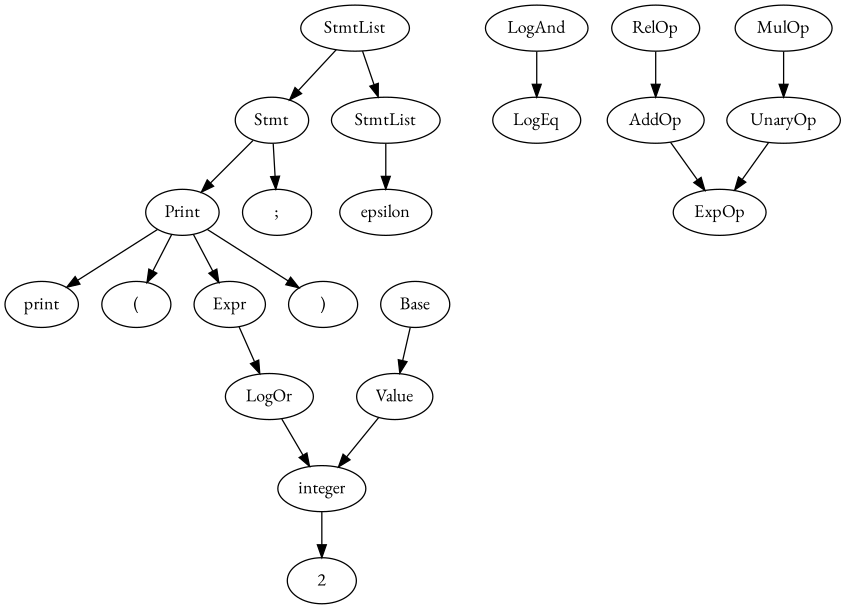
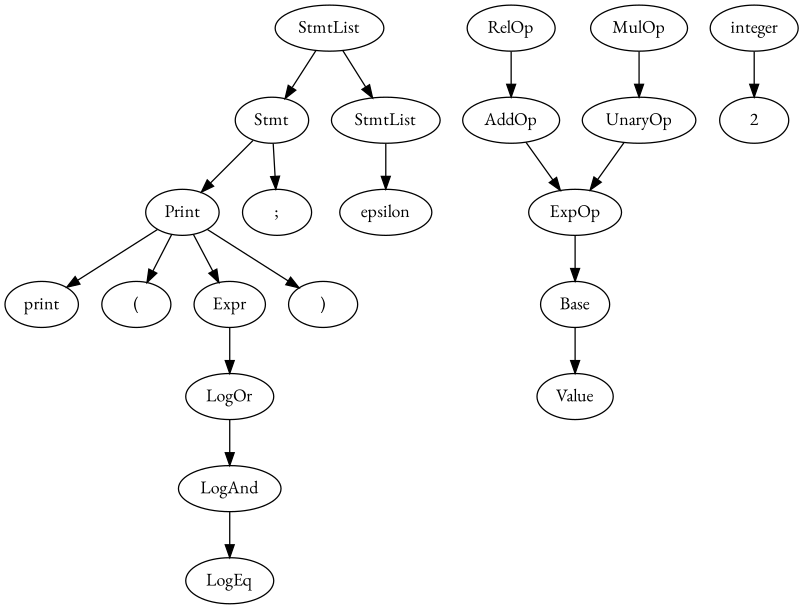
none -> (575, 252)
(292, 437) -> (230, 436)
(363, 437) -> none
